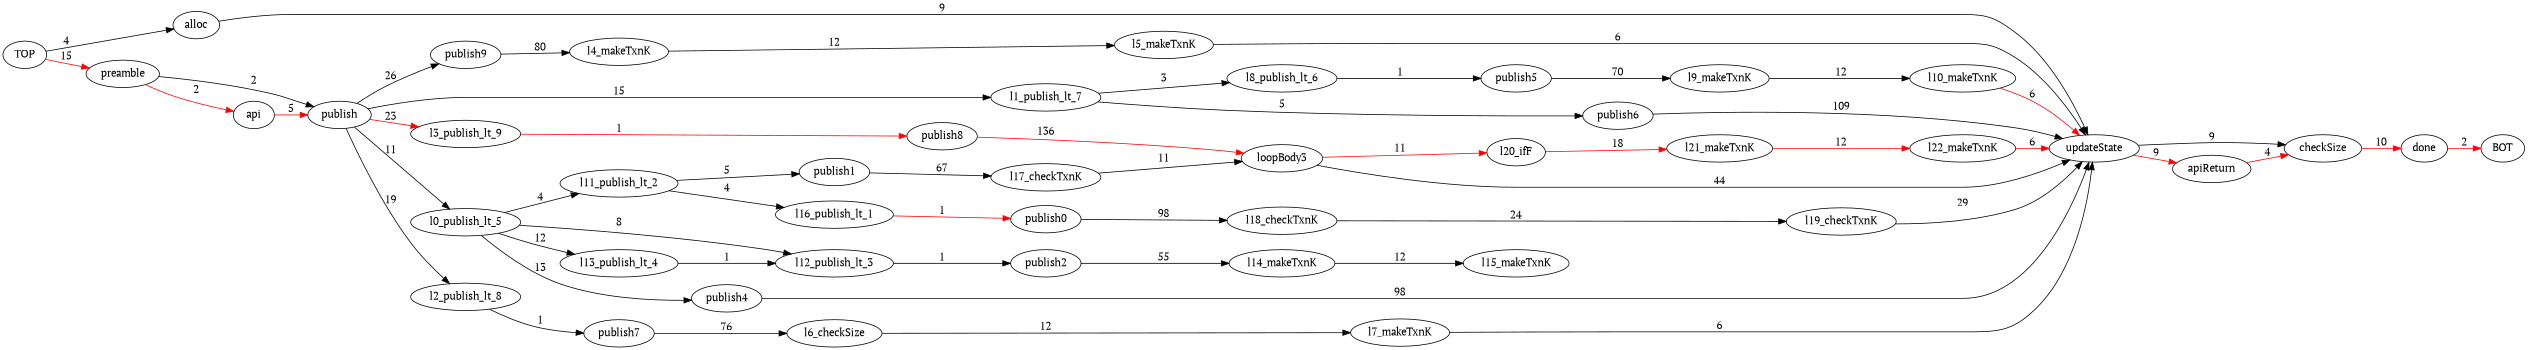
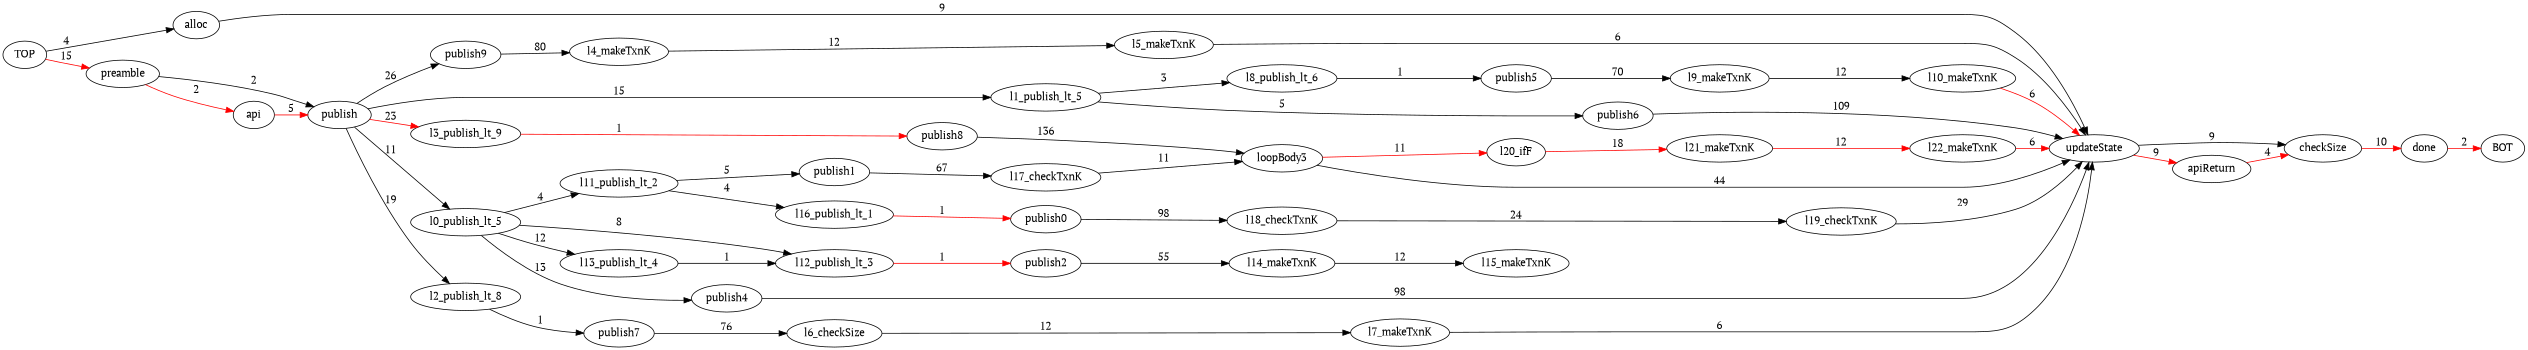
(1046, 97) -> (1046, 97)
(1107, 143) -> (1107, 143)
(948, 263) -> (948, 263)
